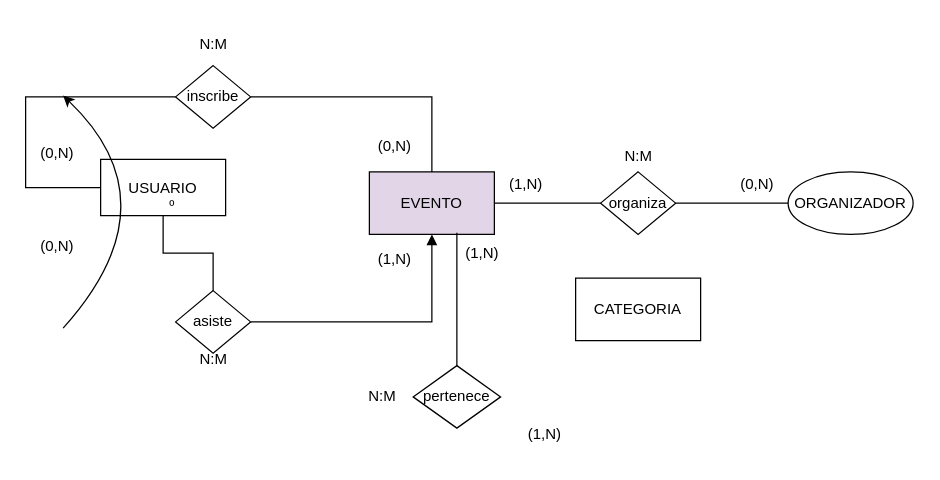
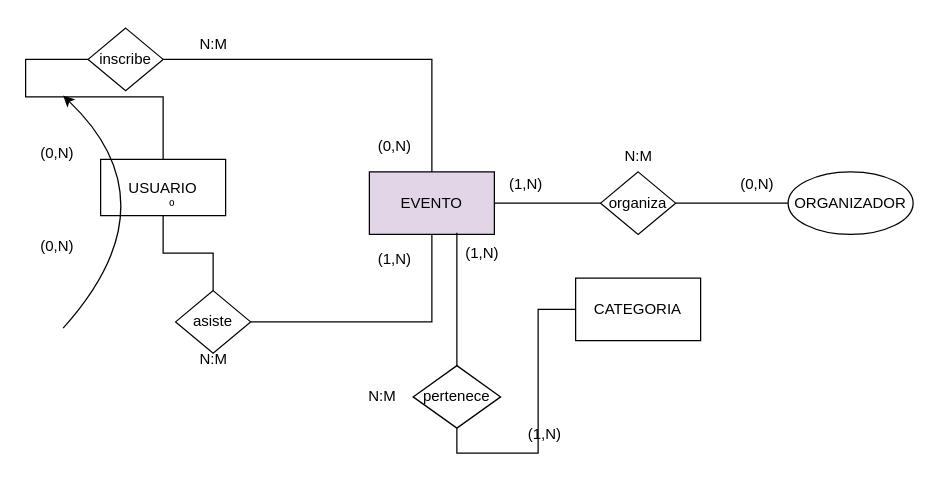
(213, 97) -> (126, 59)
(432, 246) -> (432, 241)
none -> (538, 416)
